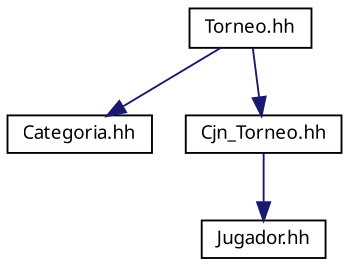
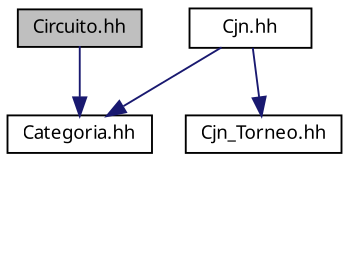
none -> (80, 28)
(250, 28) -> (250, 28)
(264, 239) -> none
